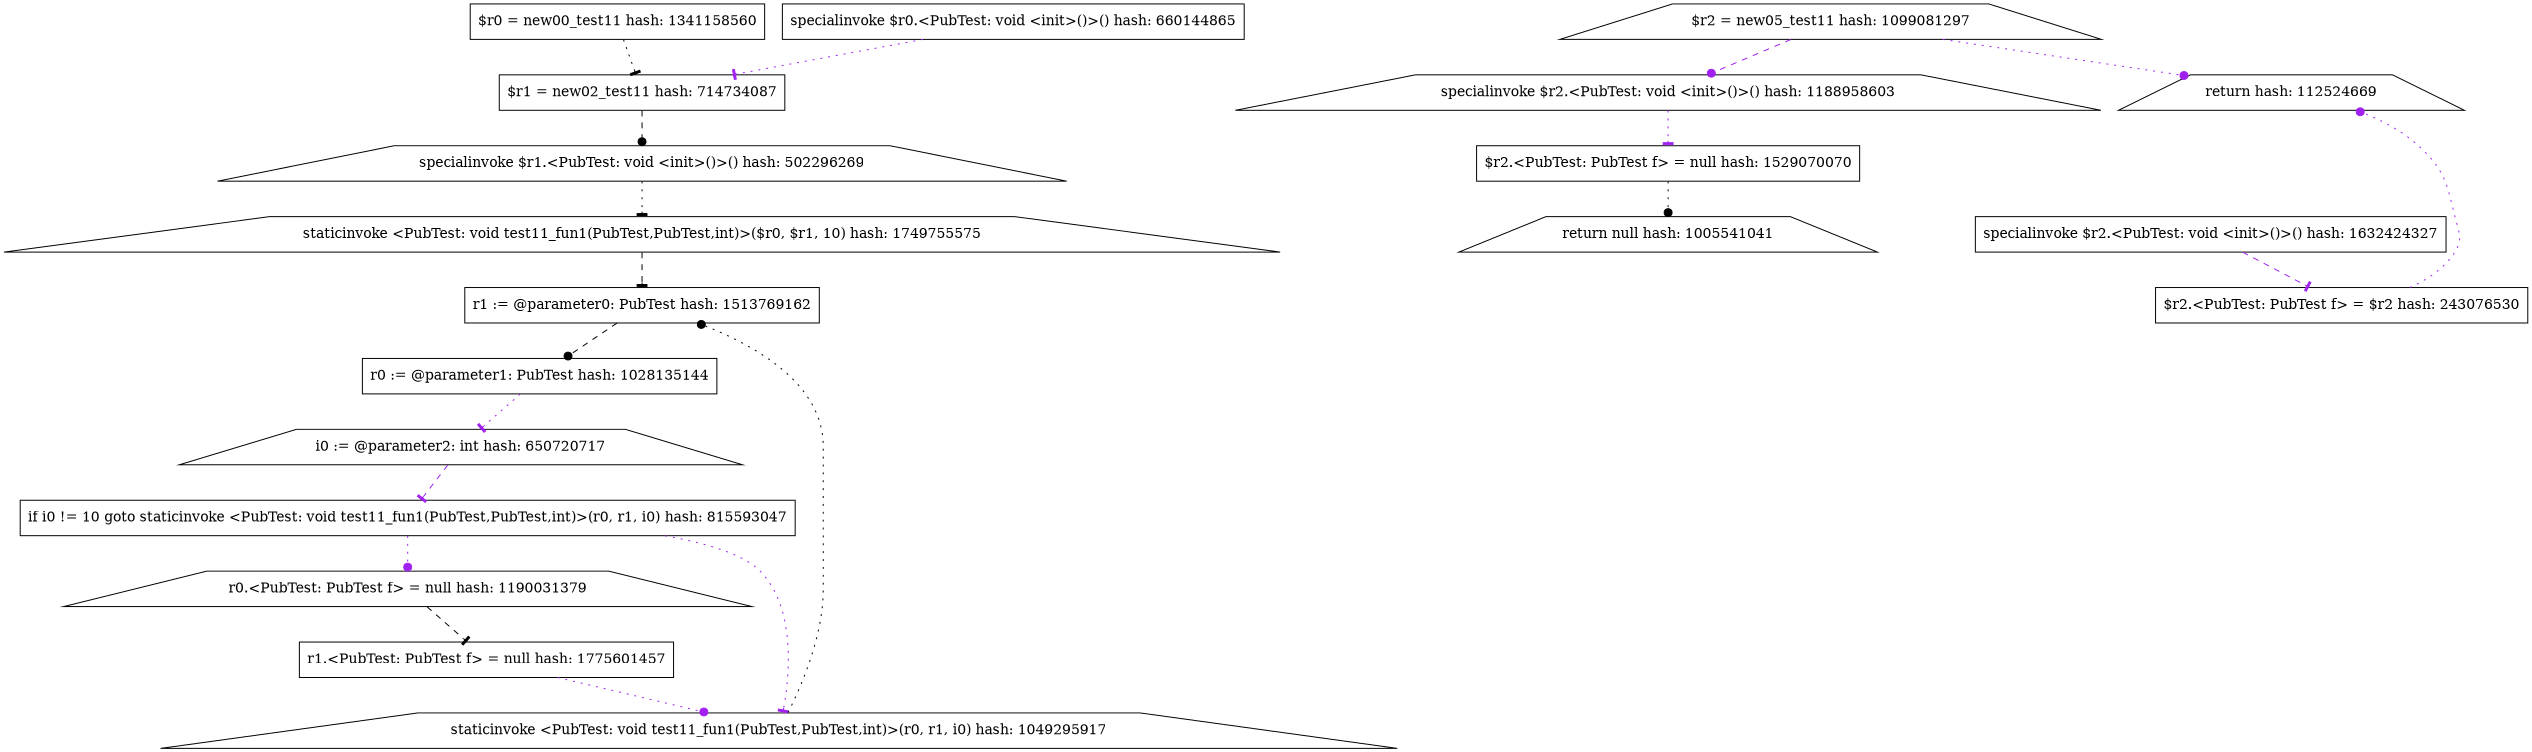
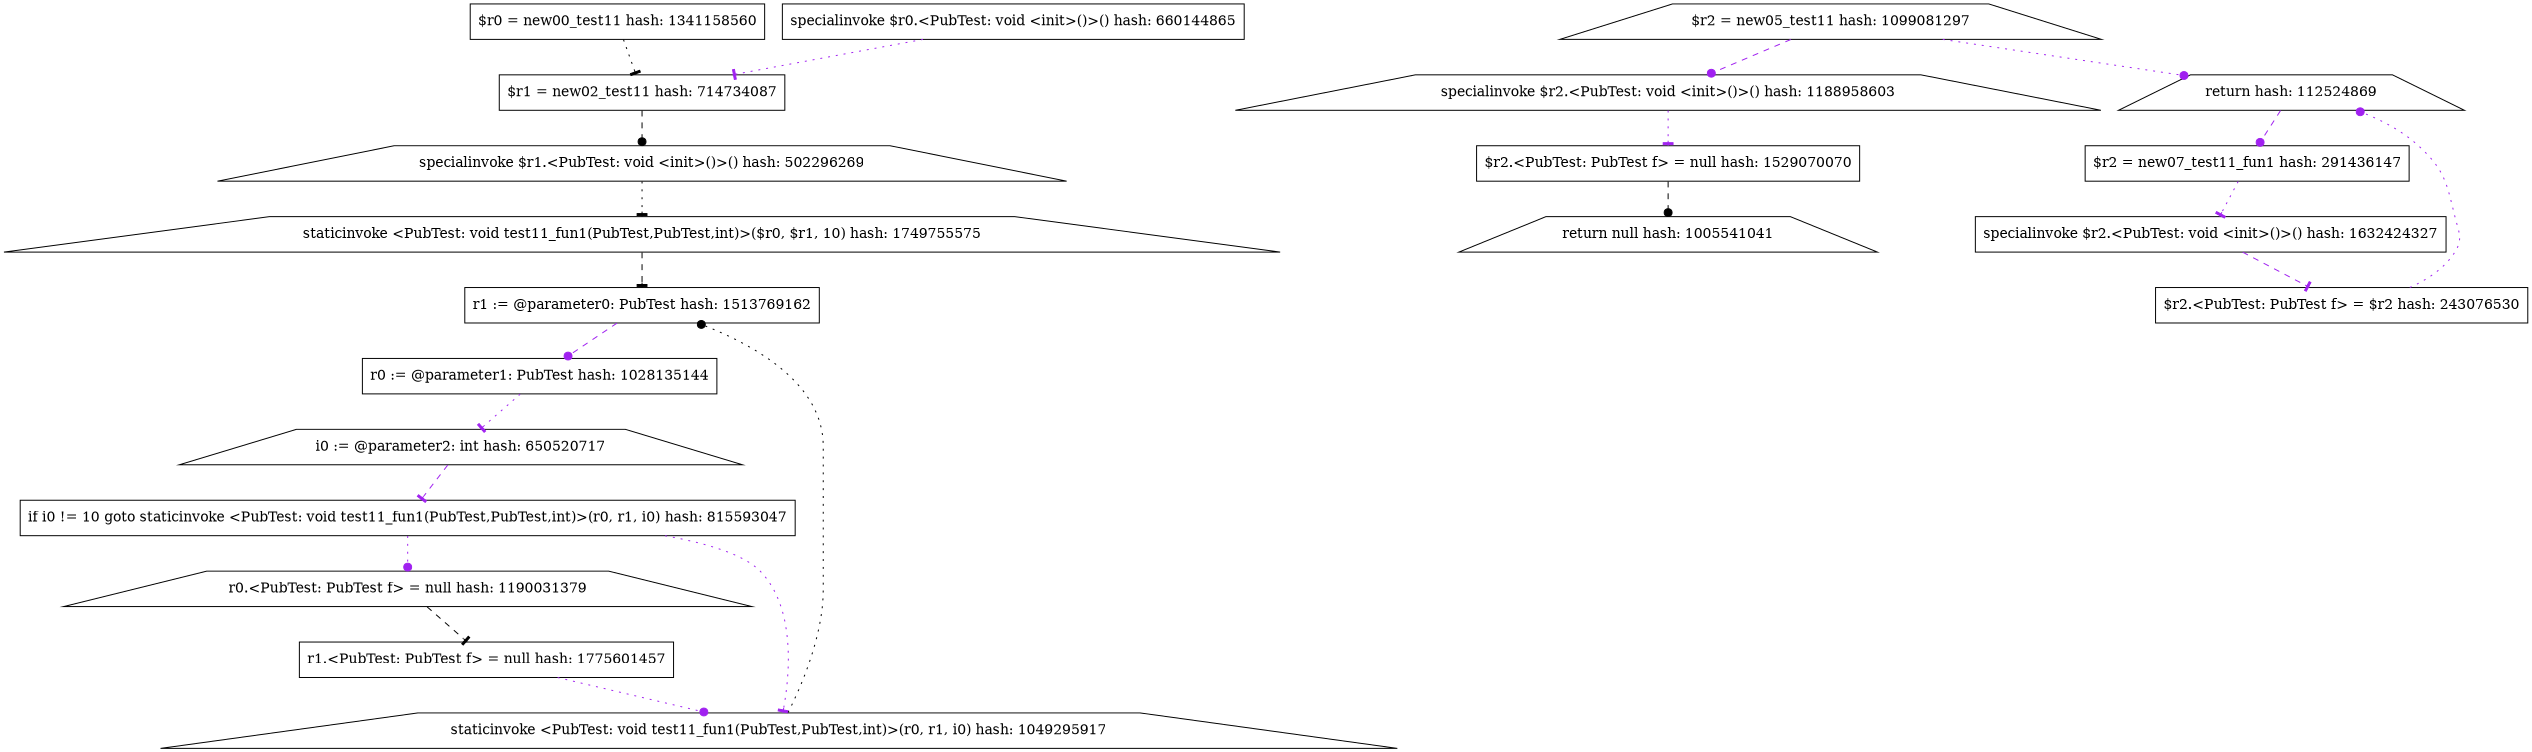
(2291, 93) -> (2291, 93)
none -> (2247, 163)
(1668, 195) -> (1668, 195)
(594, 338) -> (594, 338)
(461, 447) -> (461, 447)
